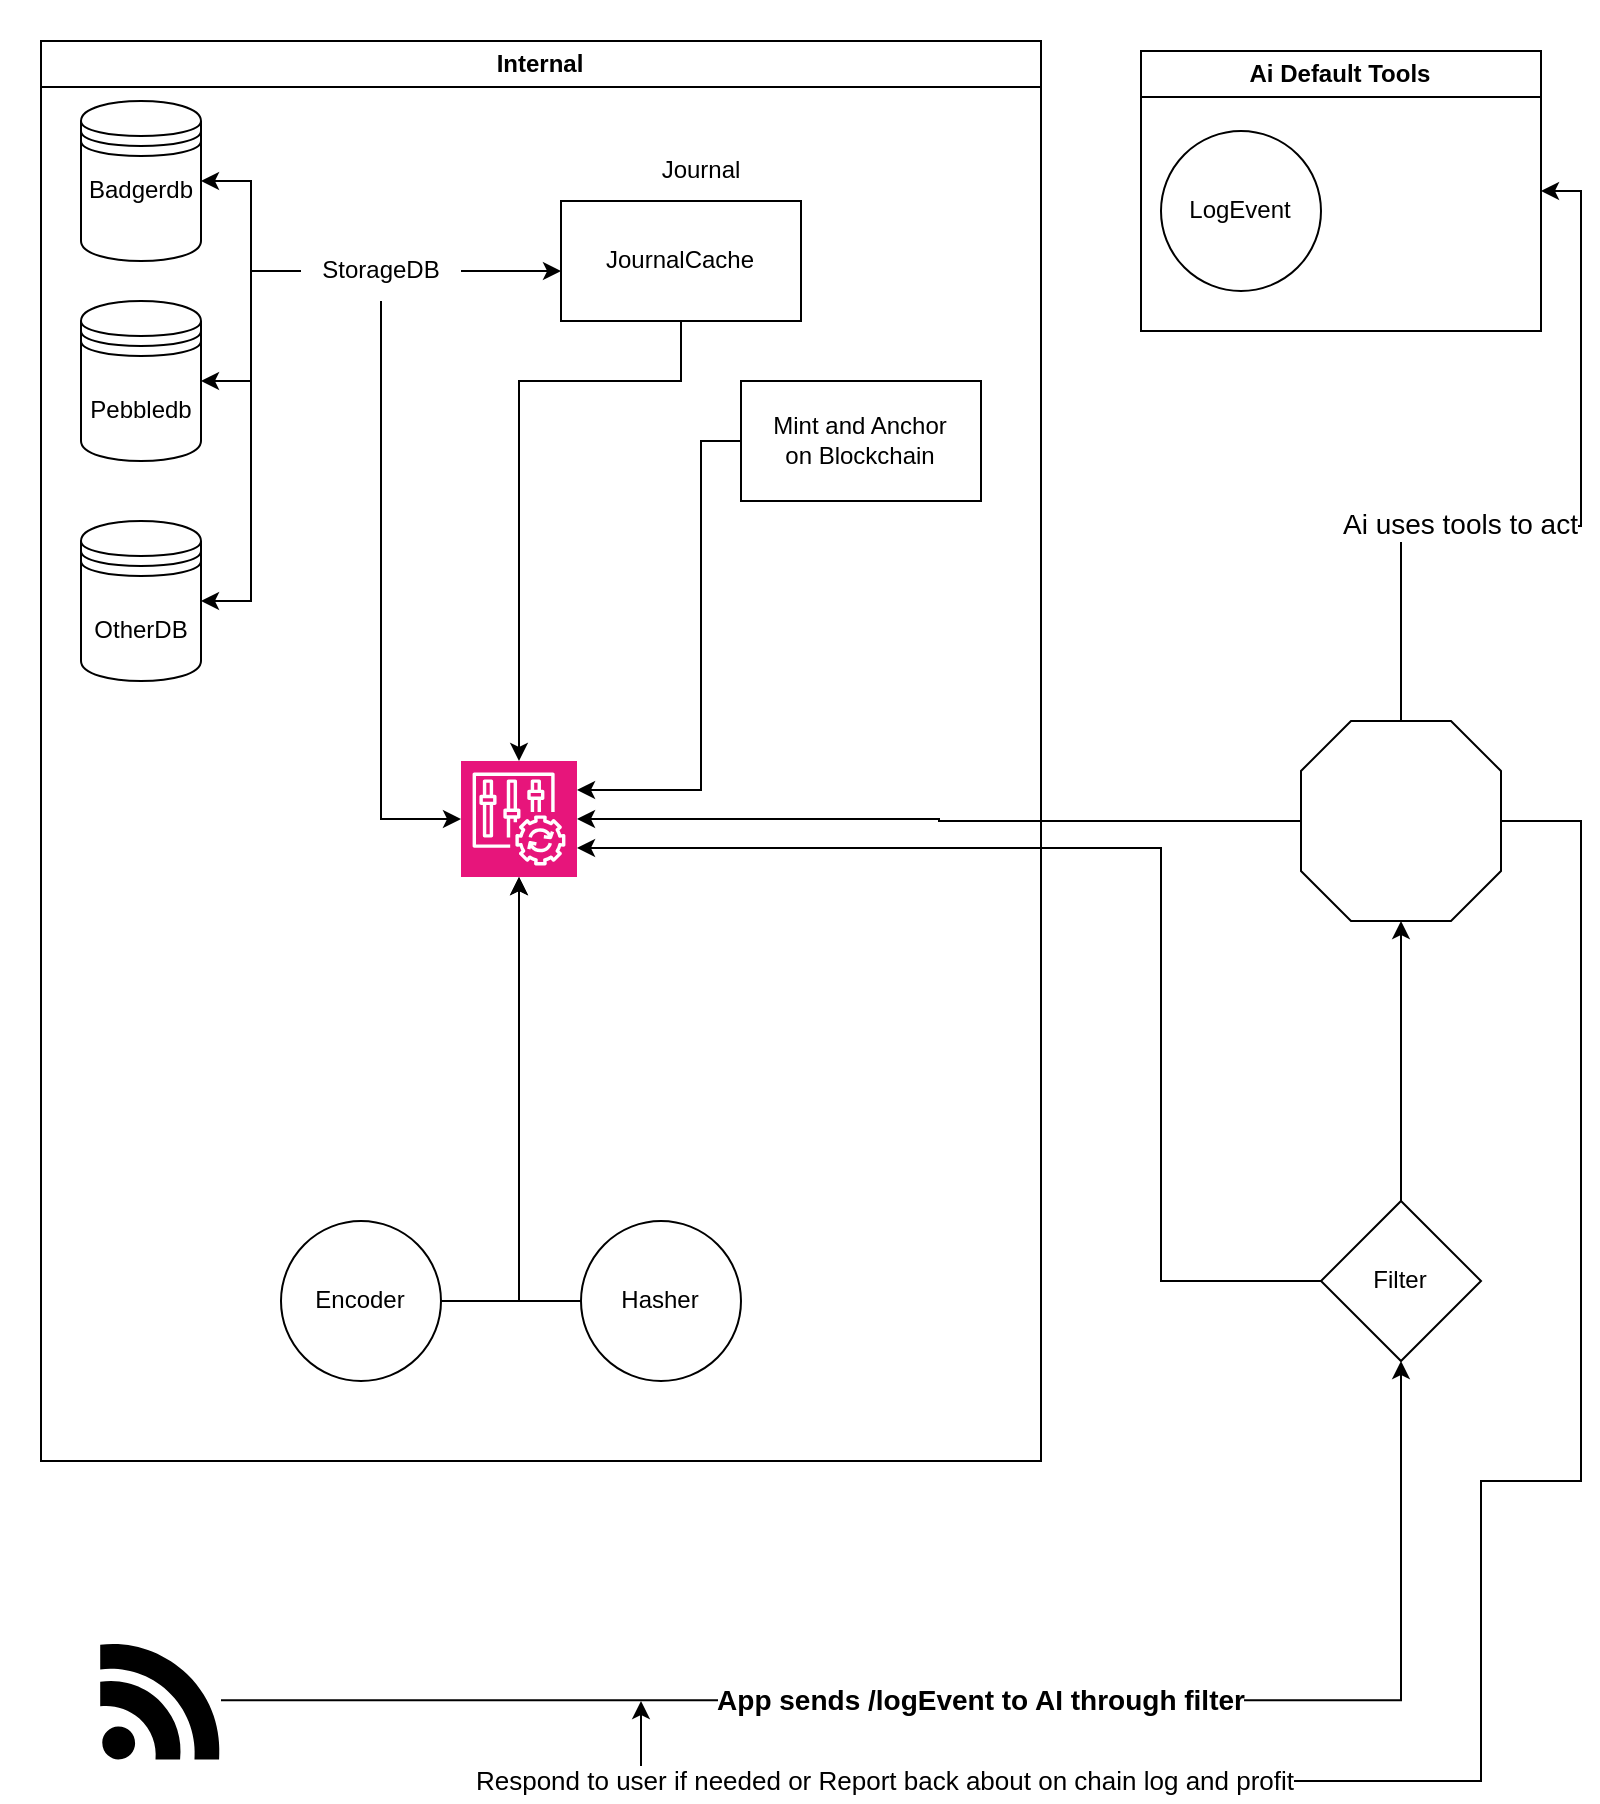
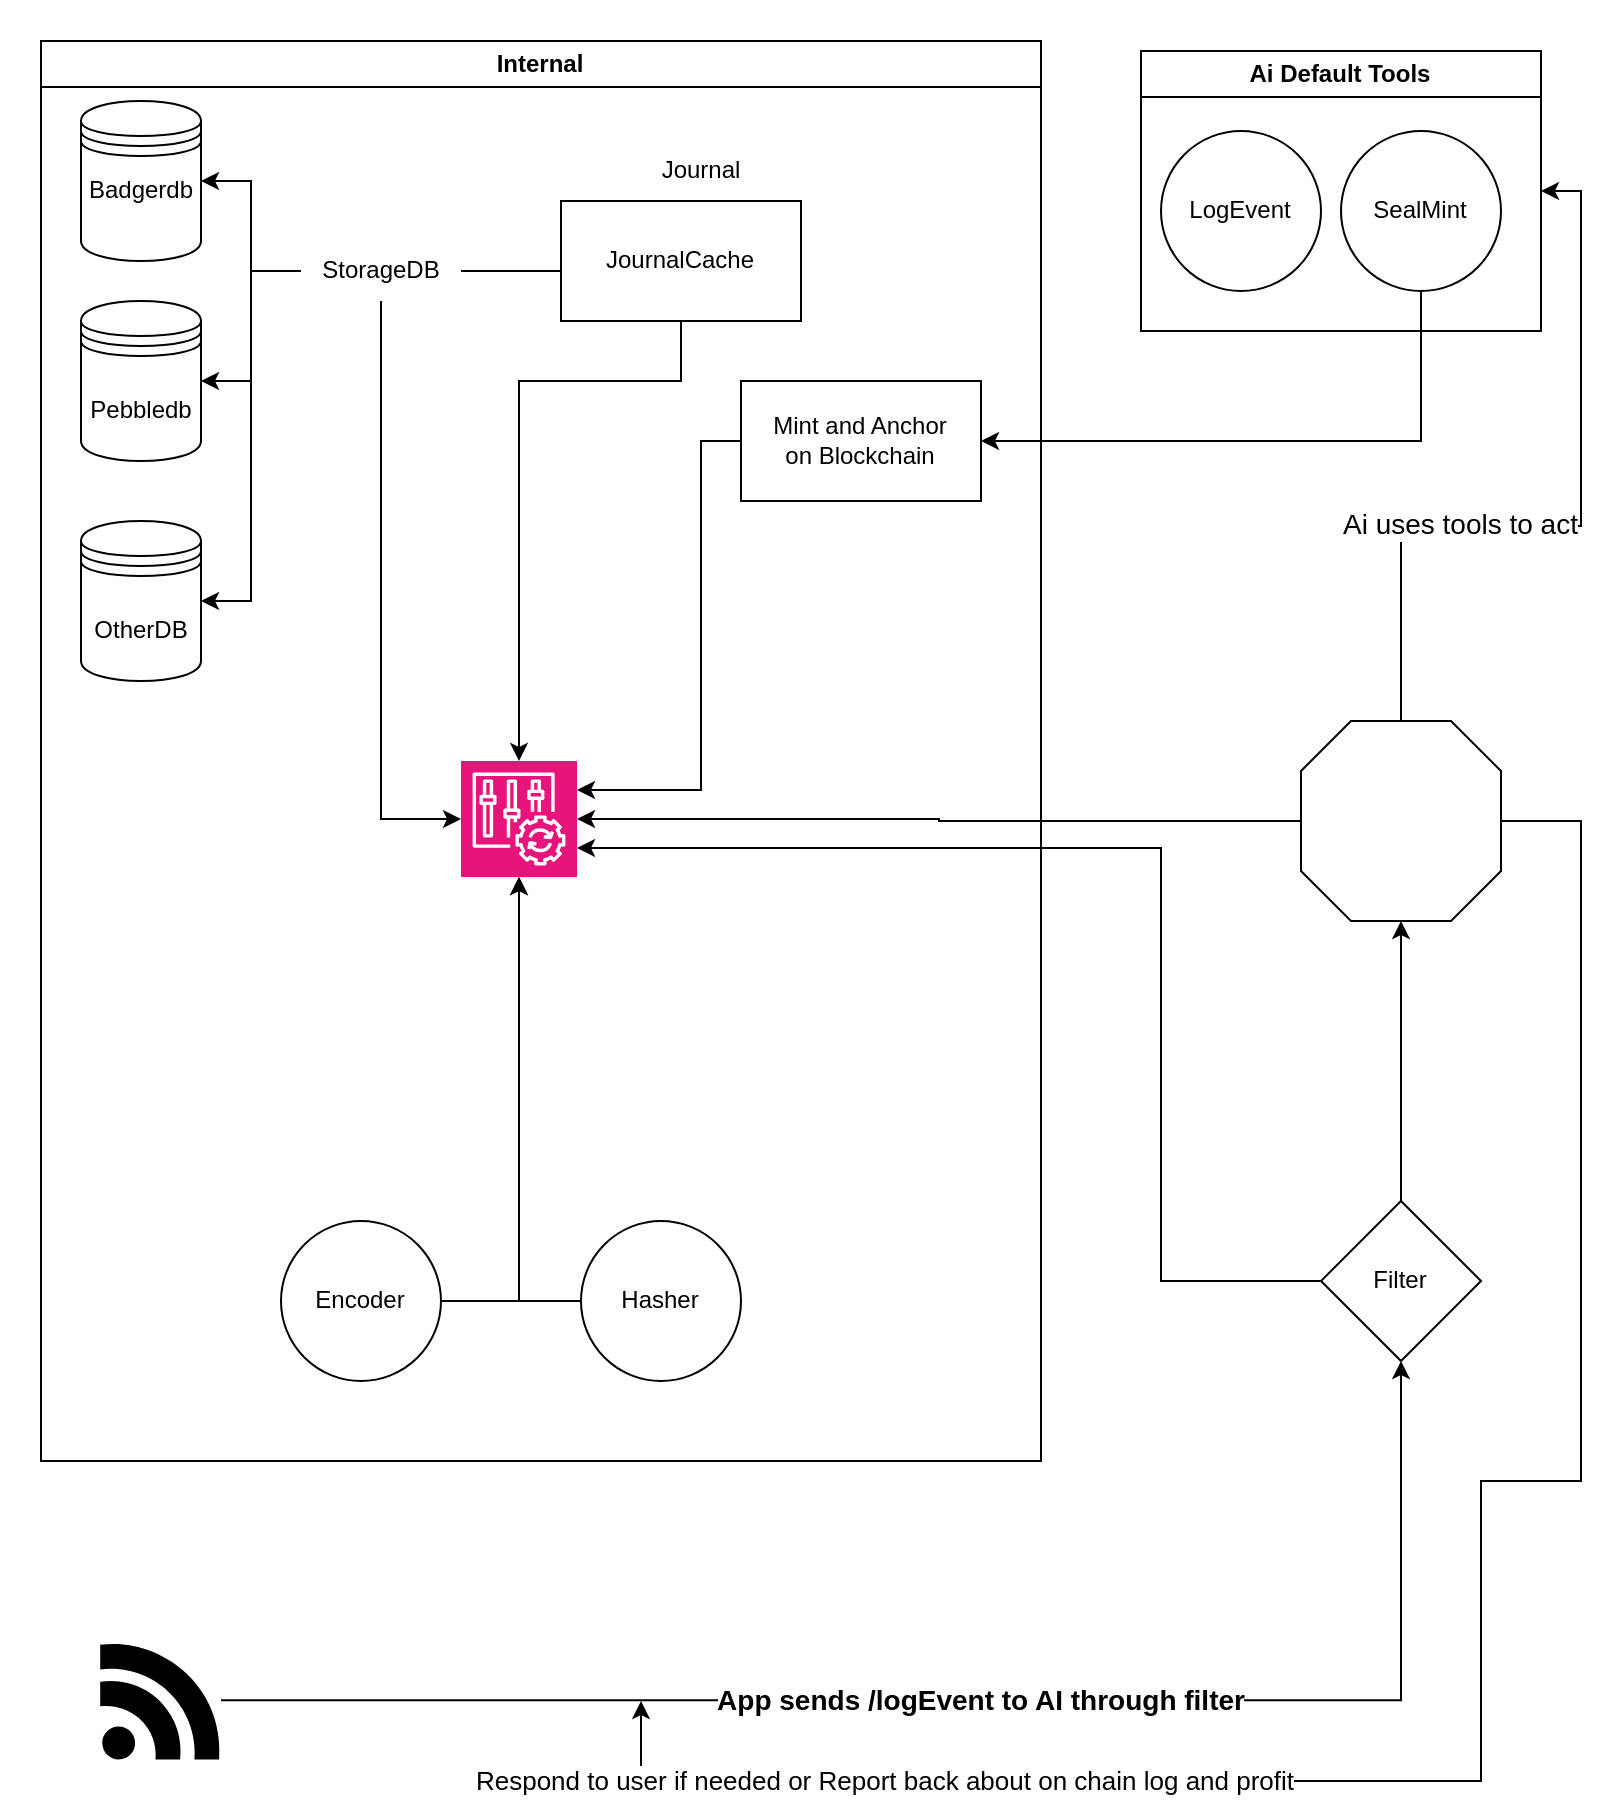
none -> (1421, 211)
(546, 271) -> (551, 271)
none -> (1283, 441)
